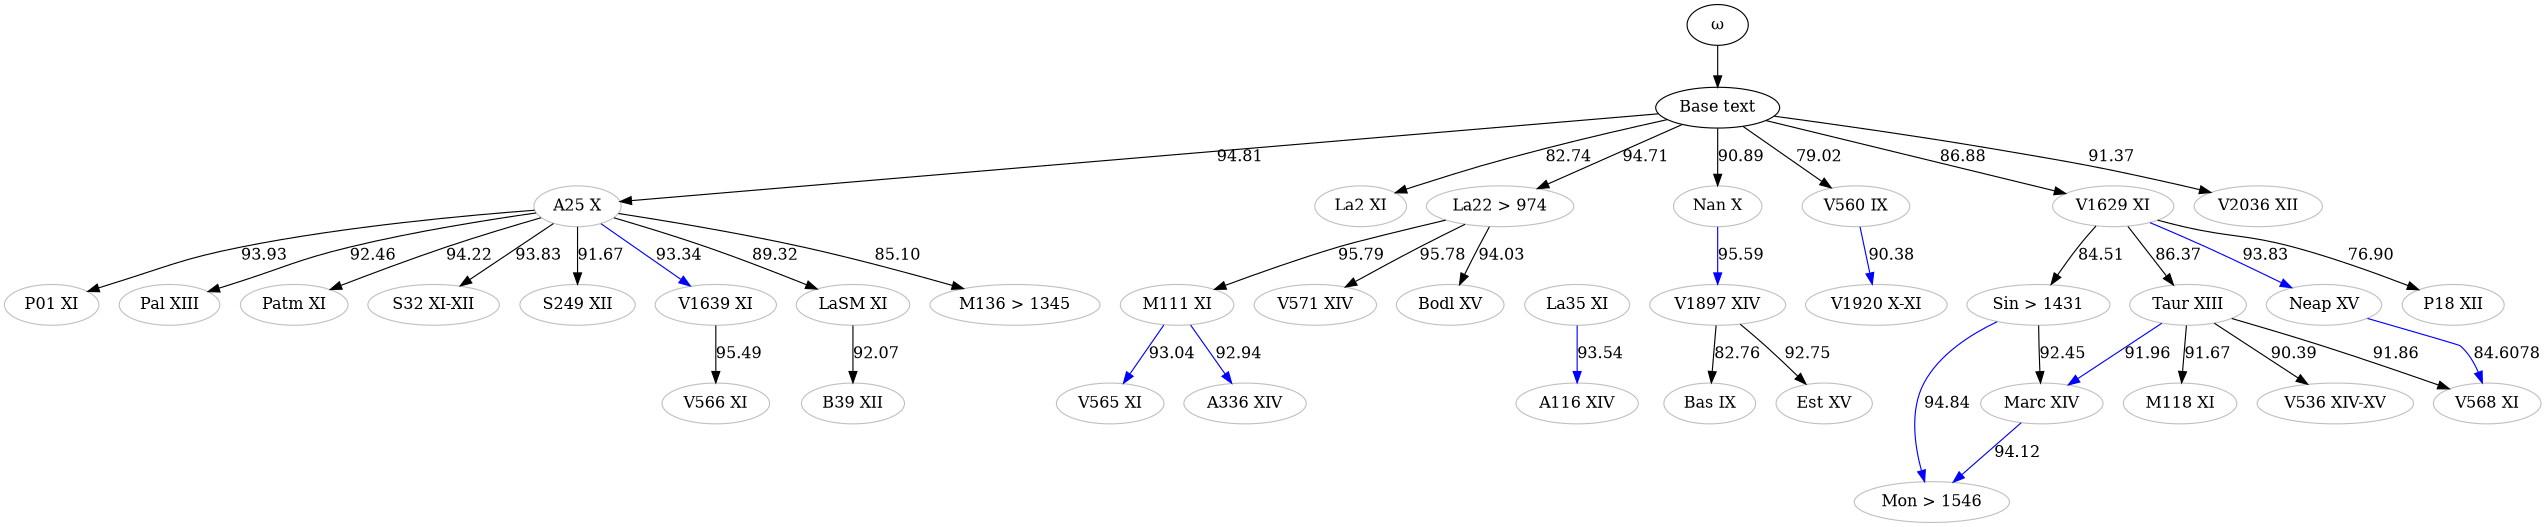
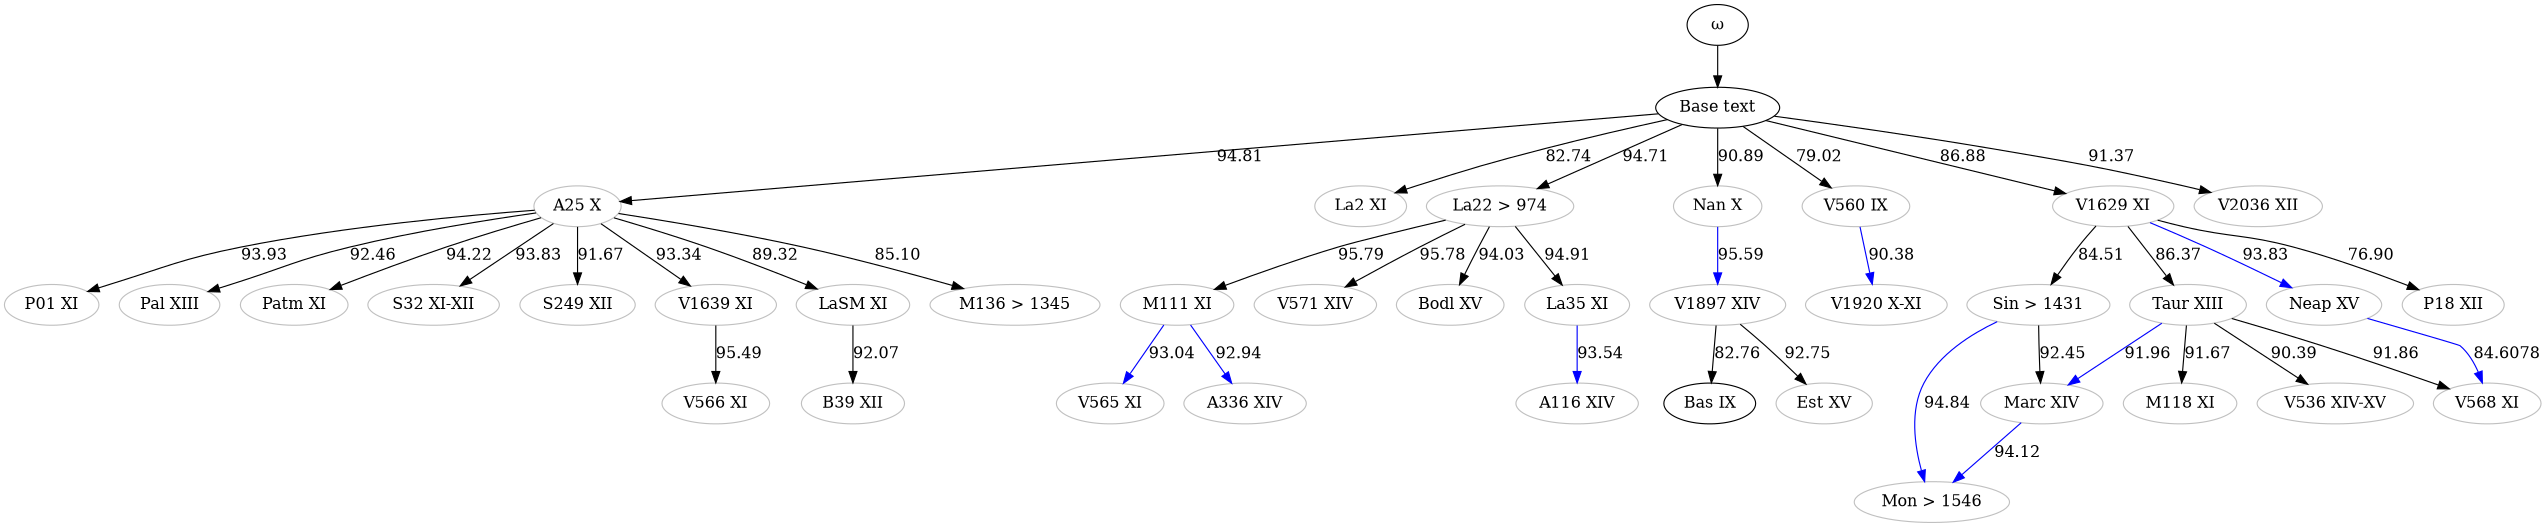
none -> (1535, 251)
(641, 252) -> (641, 252)
(1710, 403) -> (1710, 403)
